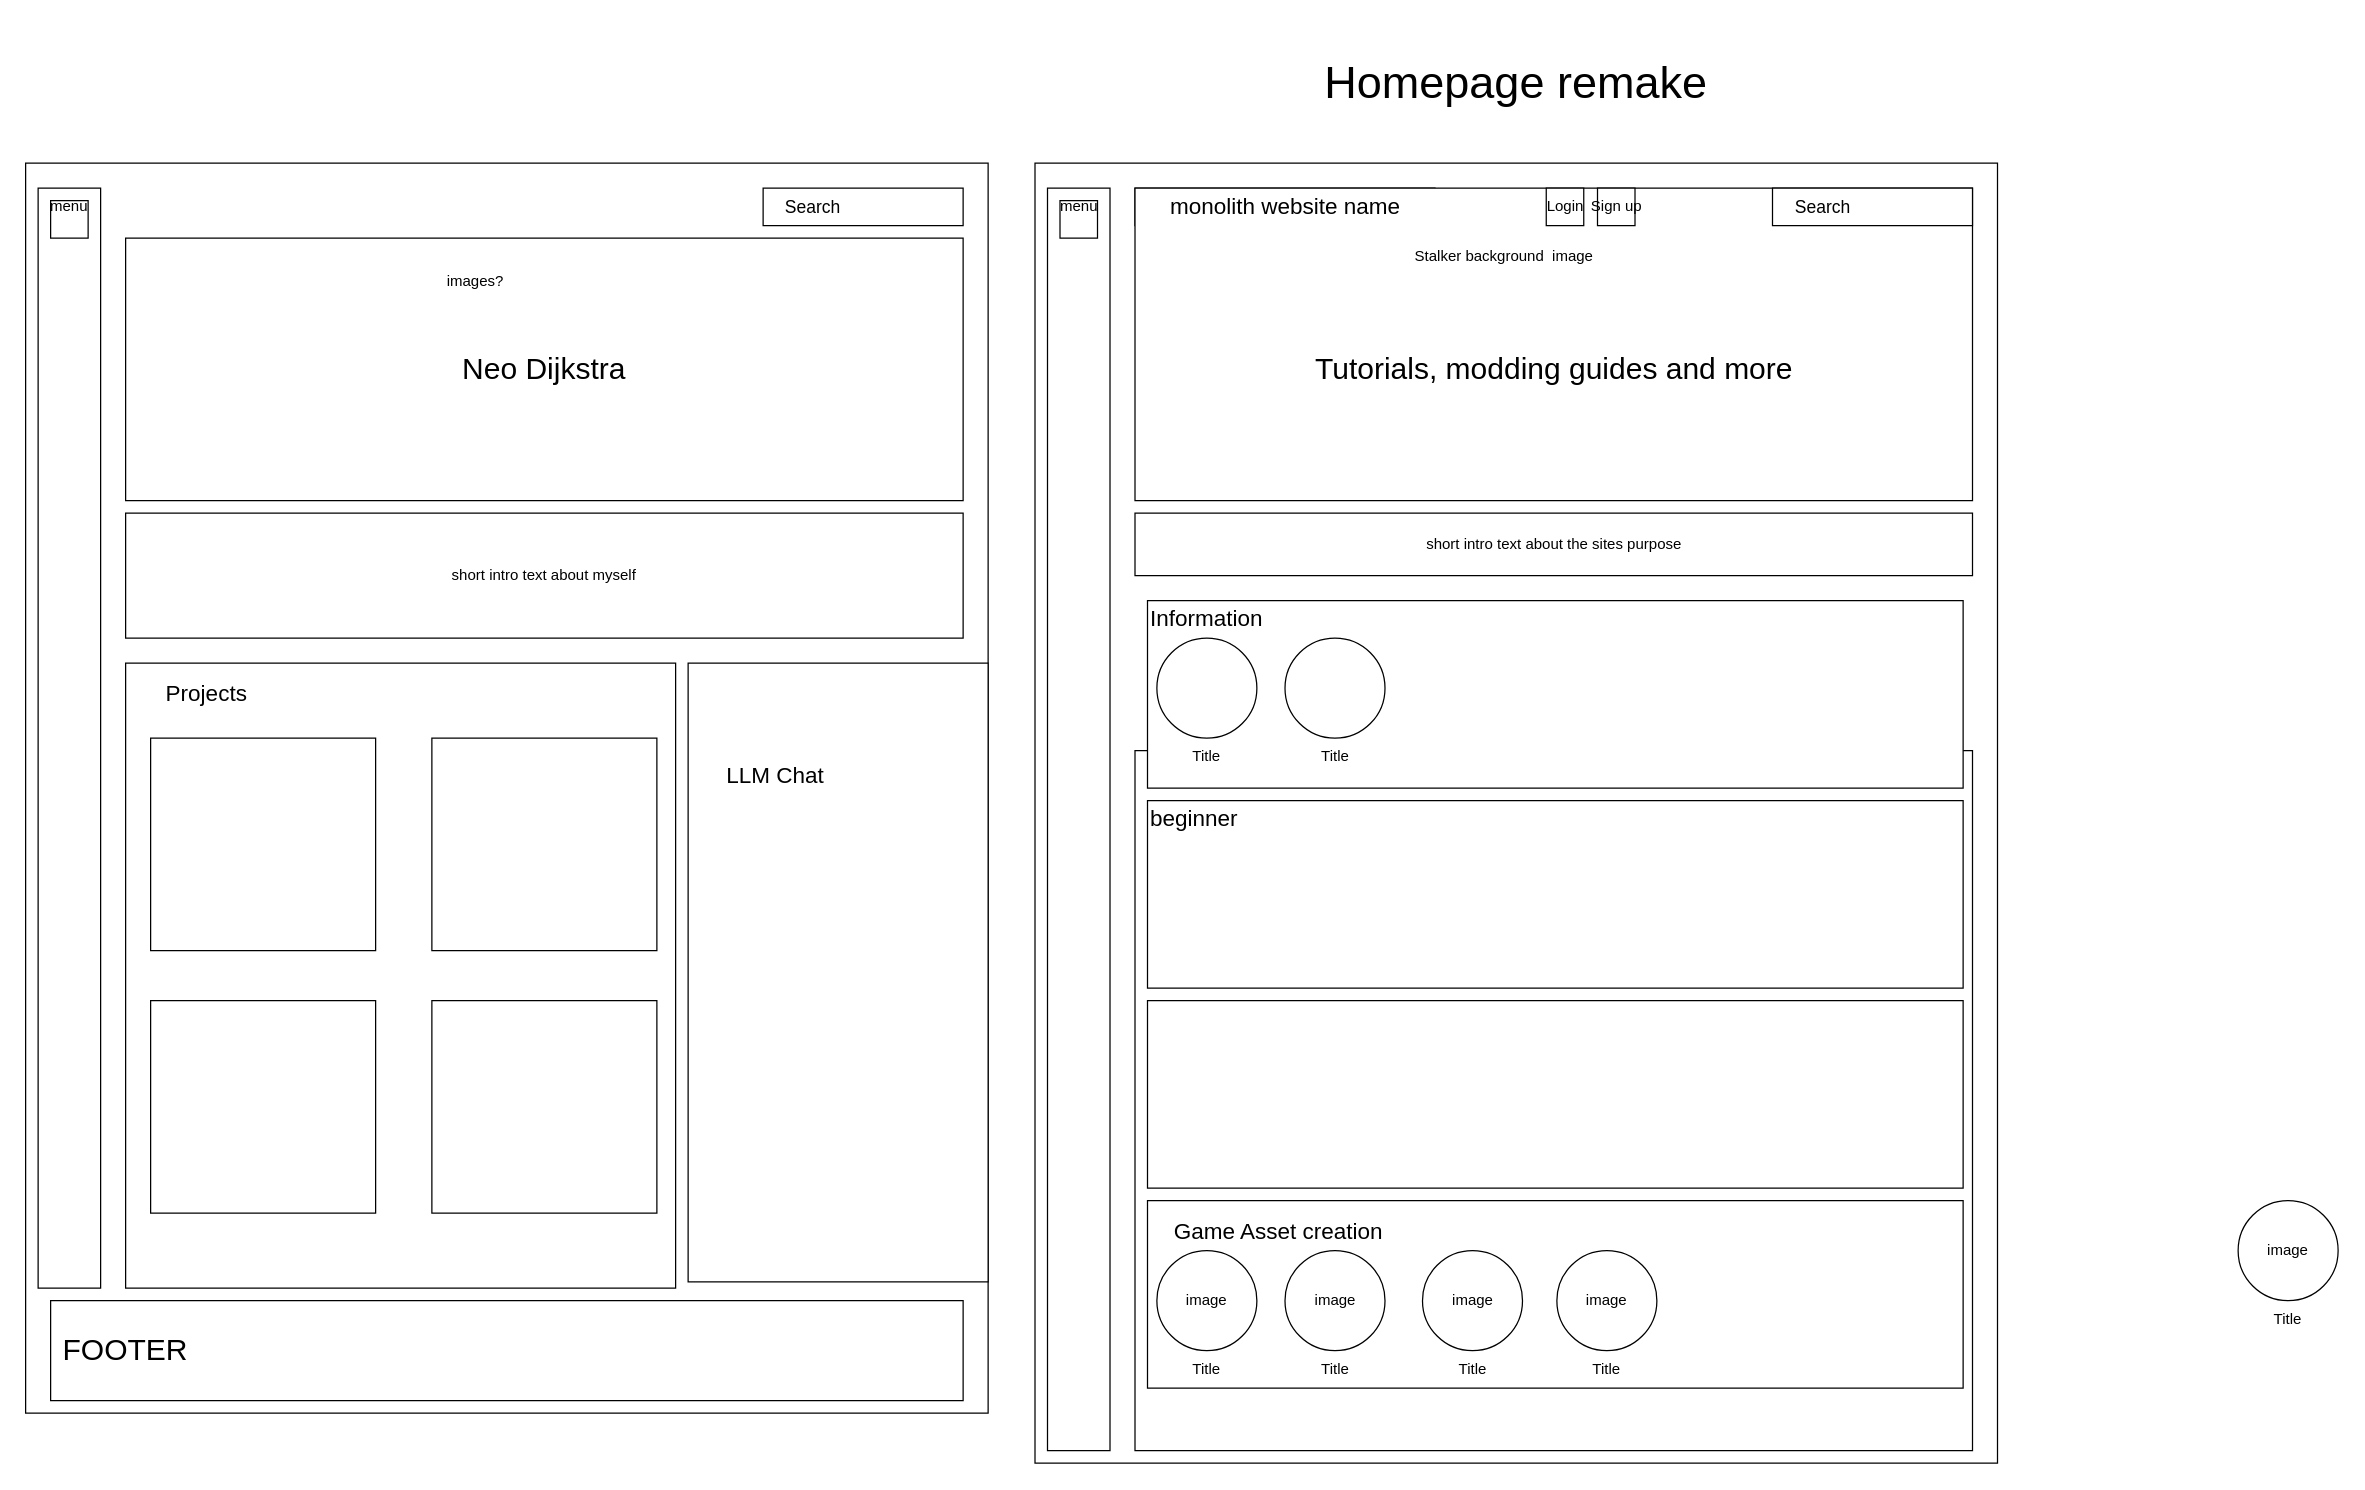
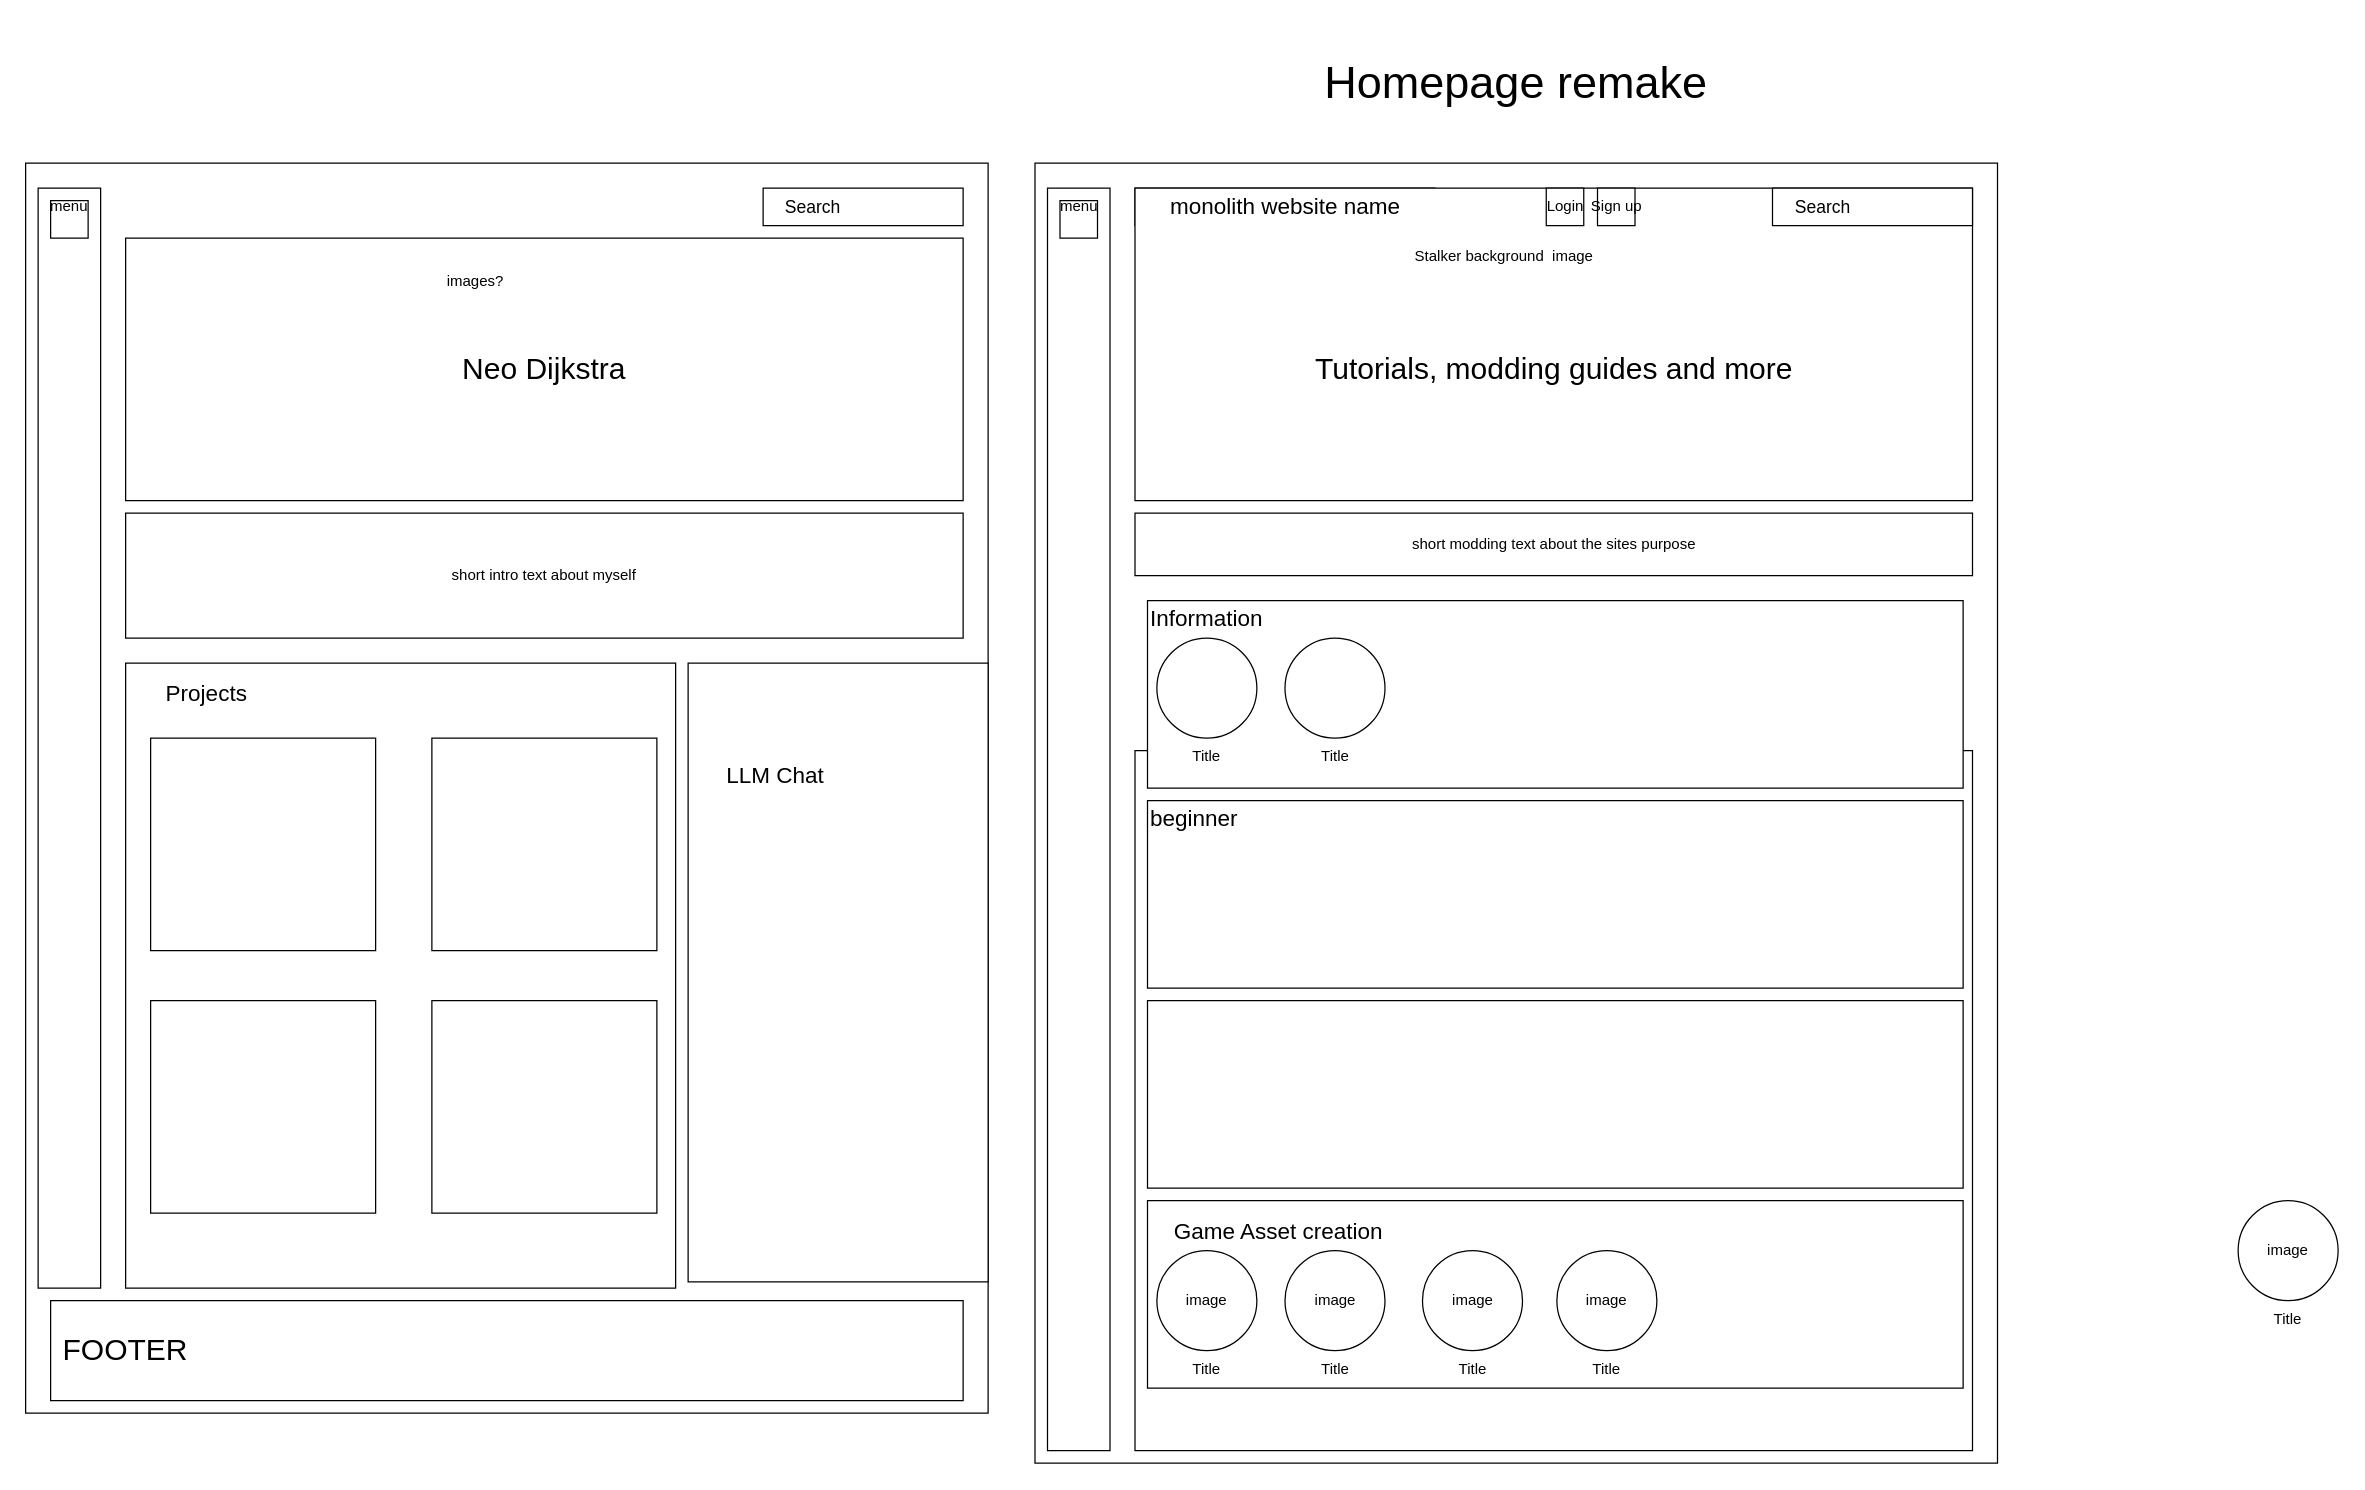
(1554, 544) -> (1554, 544)
